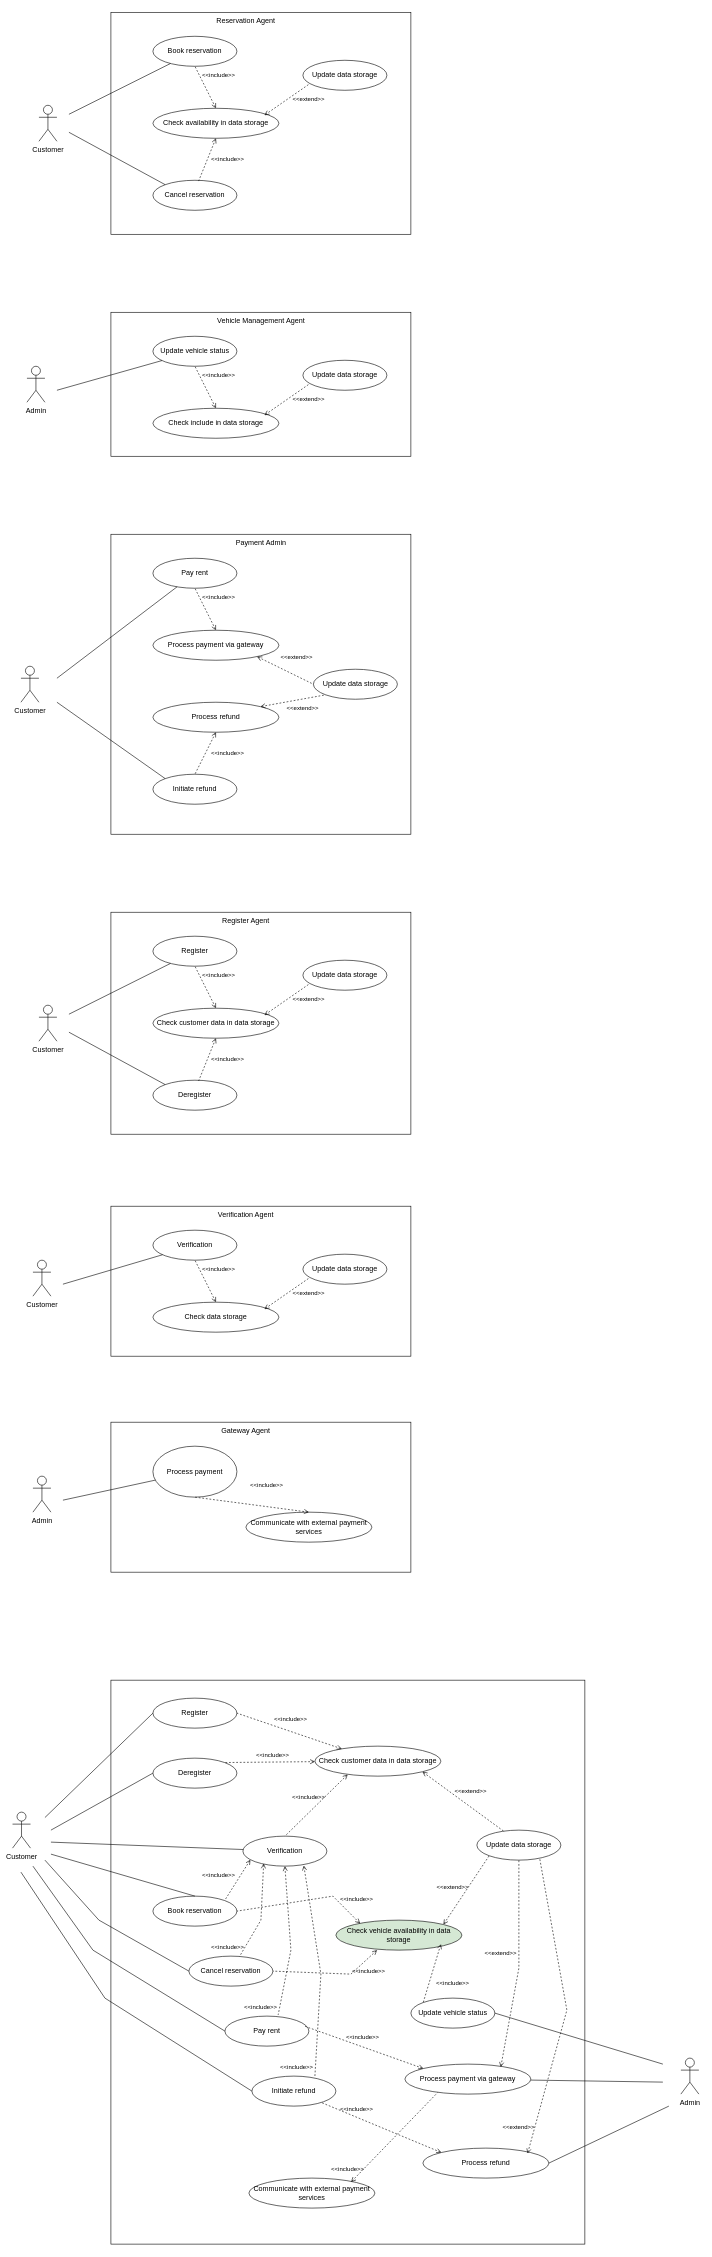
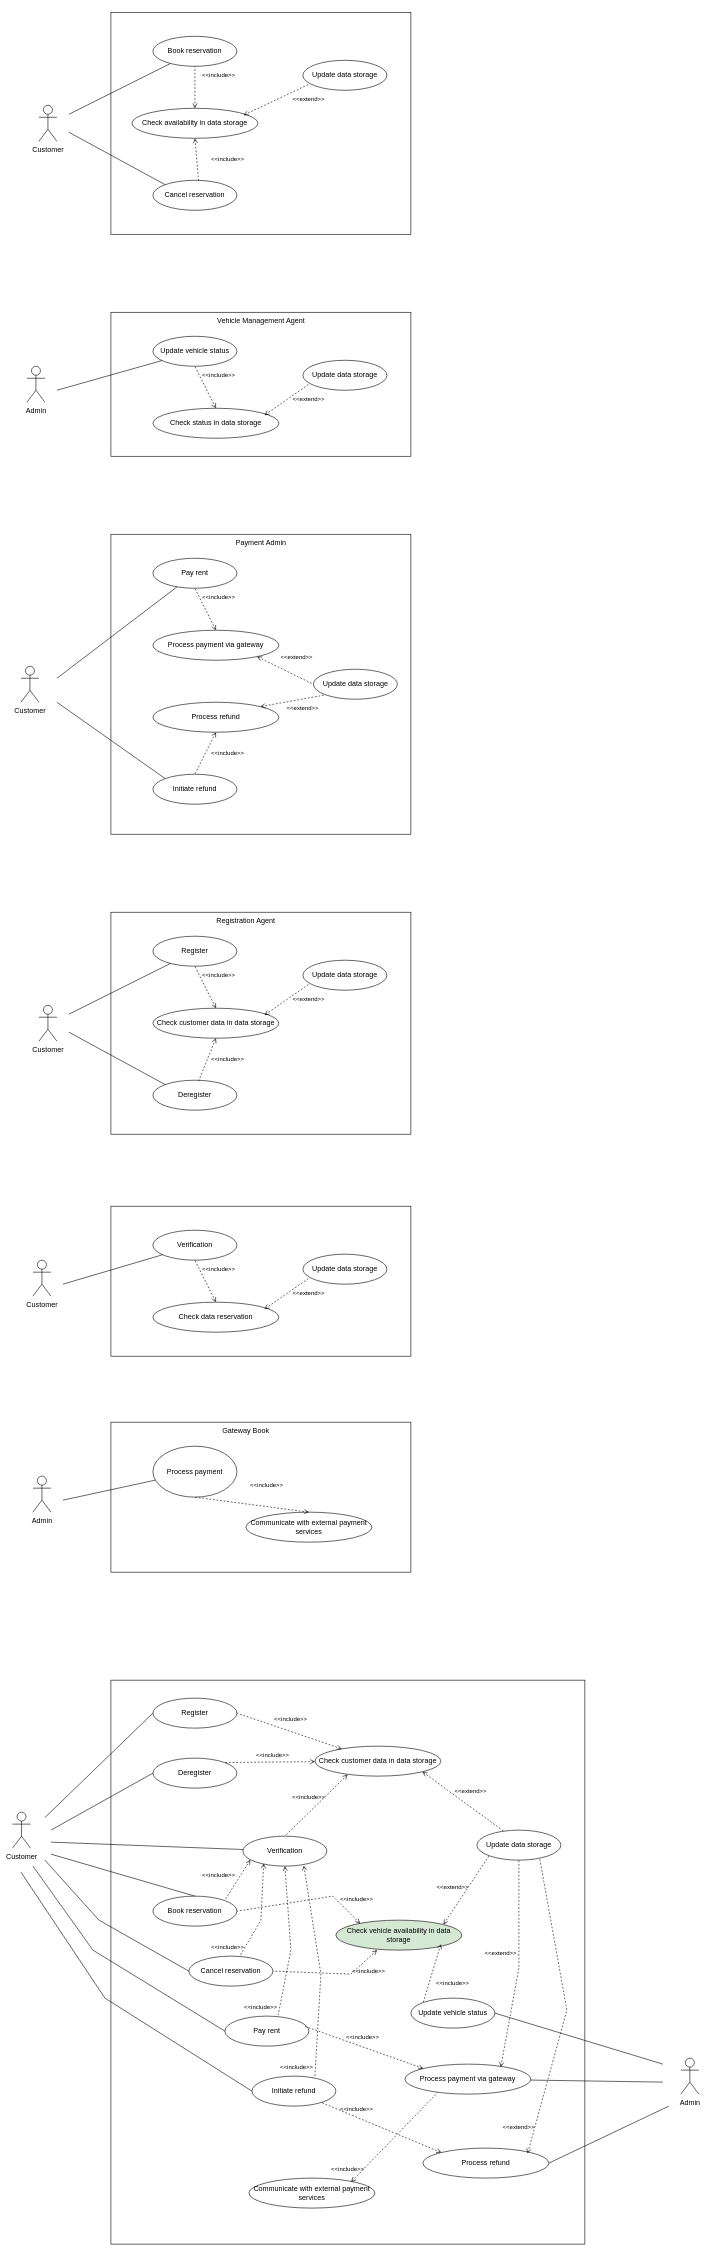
(246, 21) -> none
(216, 123) -> (195, 123)
(216, 423) -> (216, 423)
(246, 921) -> (246, 921)
(246, 1215) -> none
(216, 1317) -> (216, 1317)
(246, 1431) -> (246, 1431)
